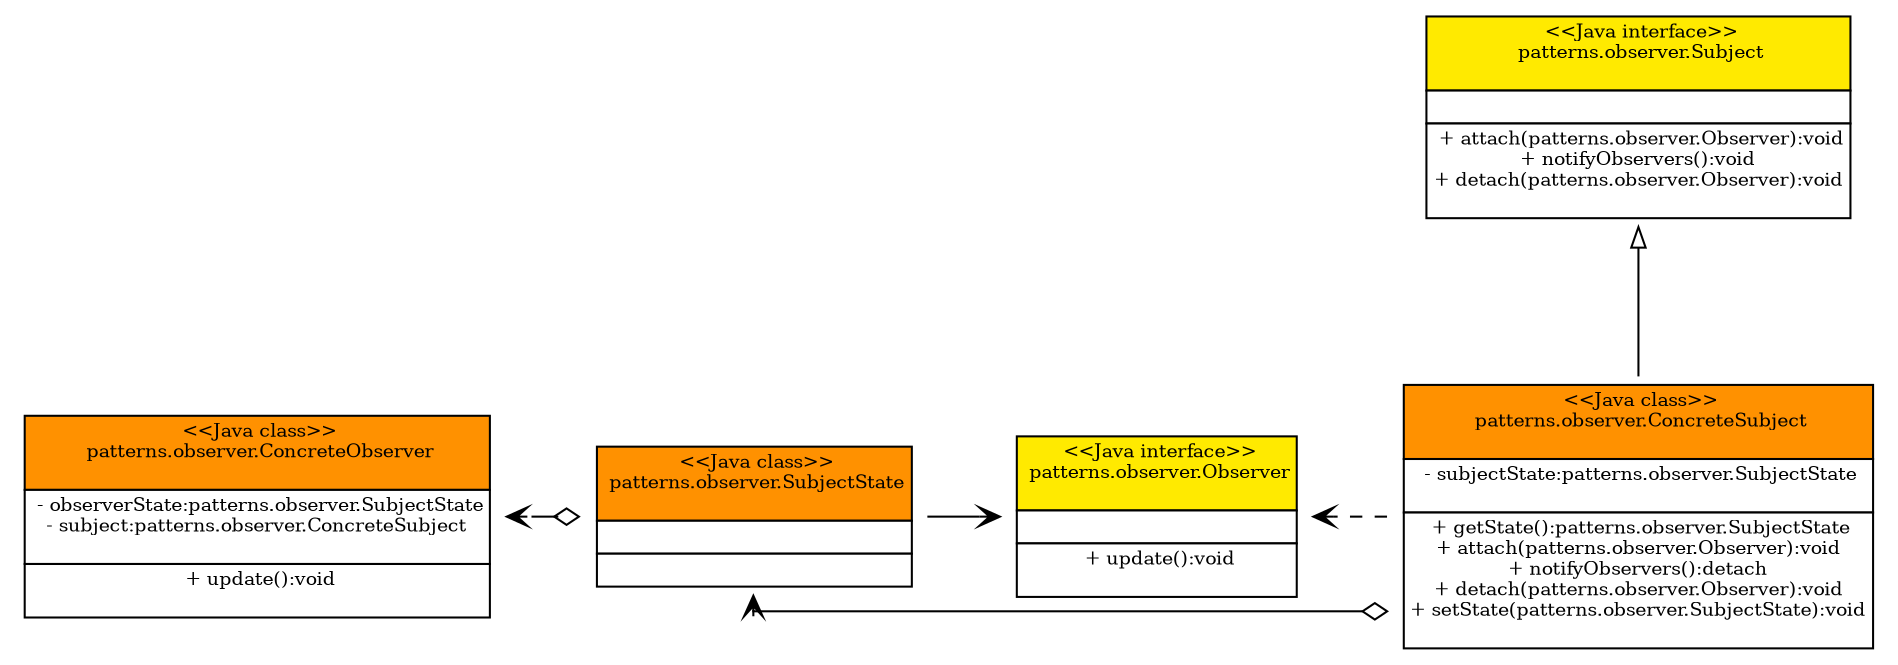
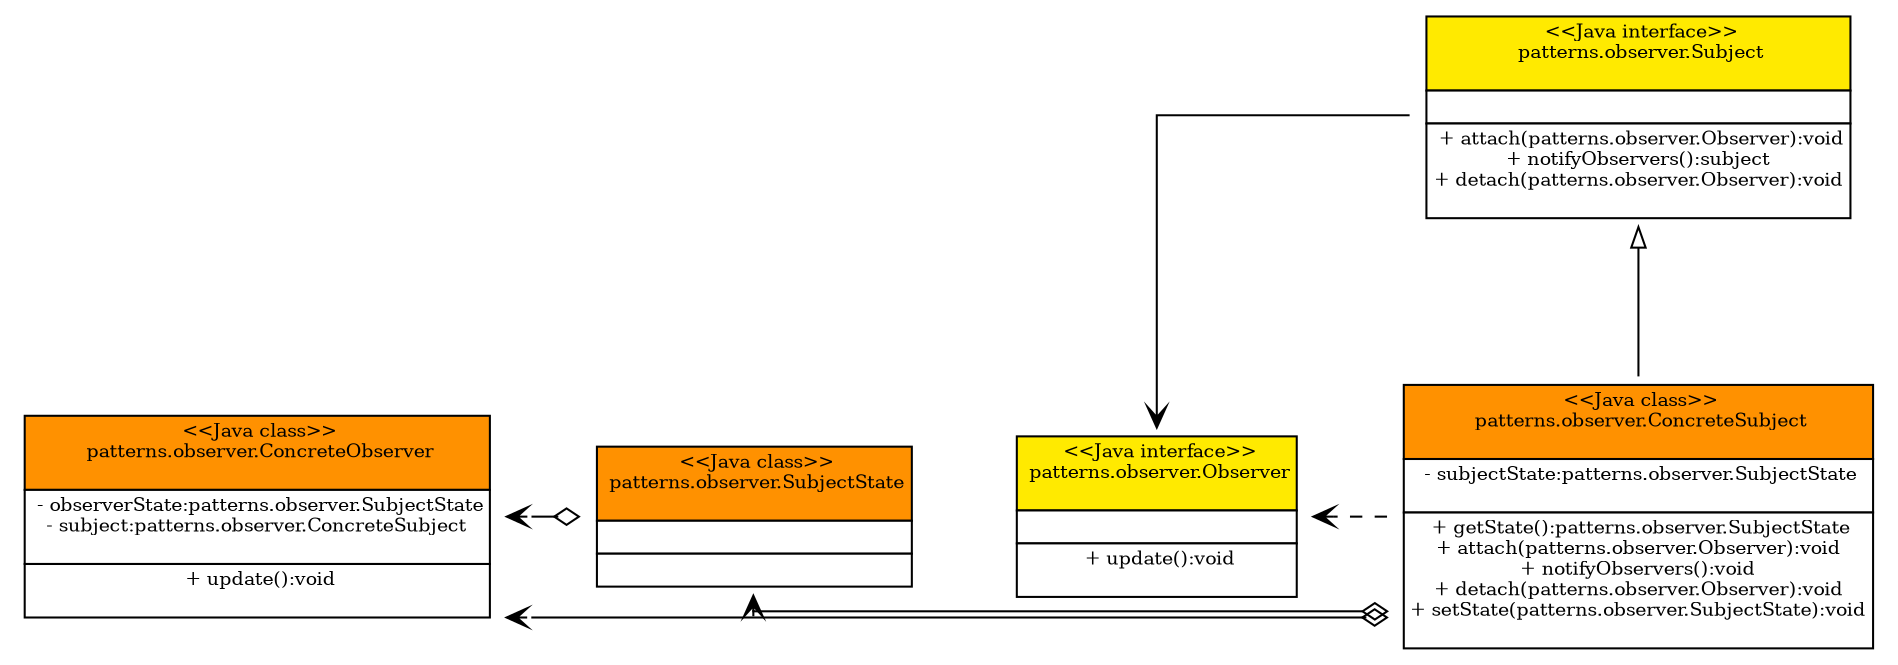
(1638, 160) -> (1638, 160)
(953, 517) -> (1157, 135)
(1638, 569) -> (1638, 569)
none -> (740, 617)
